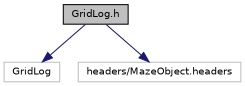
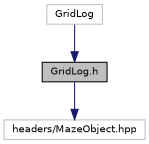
(68, 40) -> (75, 38)
(160, 72) -> (75, 130)
